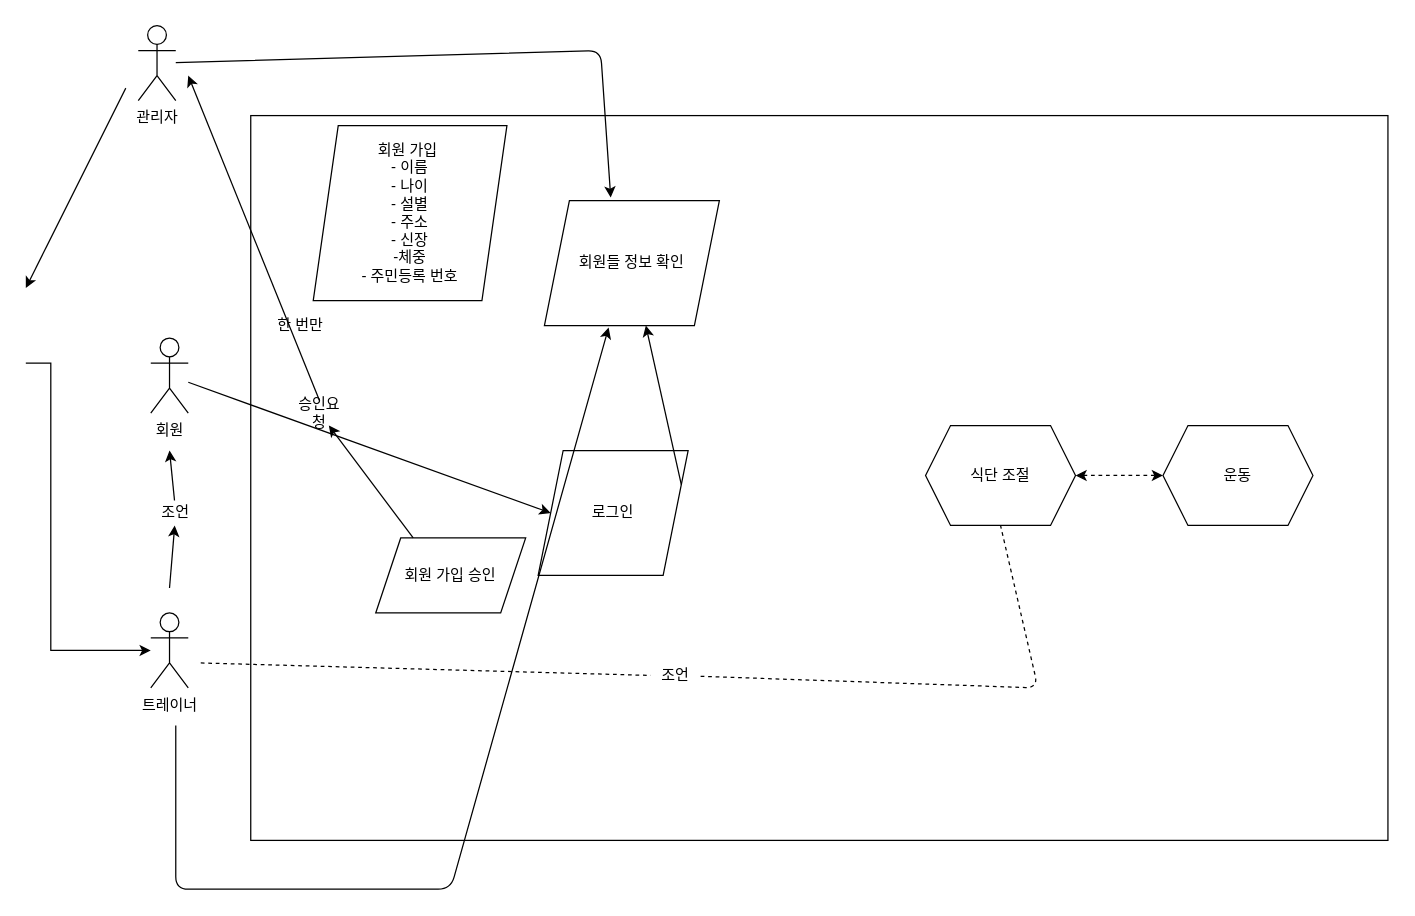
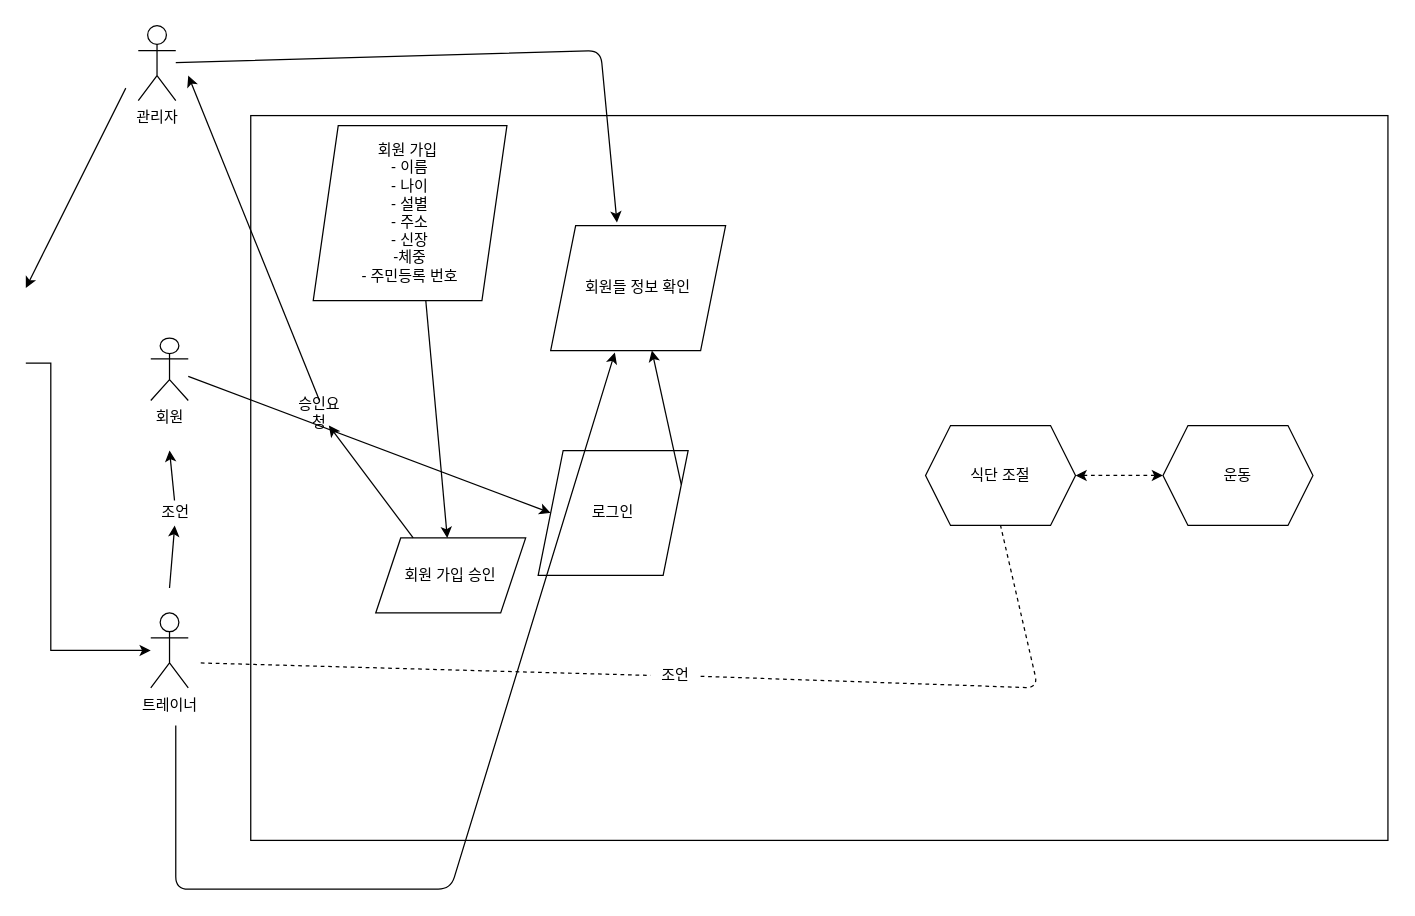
(632, 263) -> (638, 288)
(301, 326) -> none
(169, 376) -> (169, 369)
none -> (436, 415)
